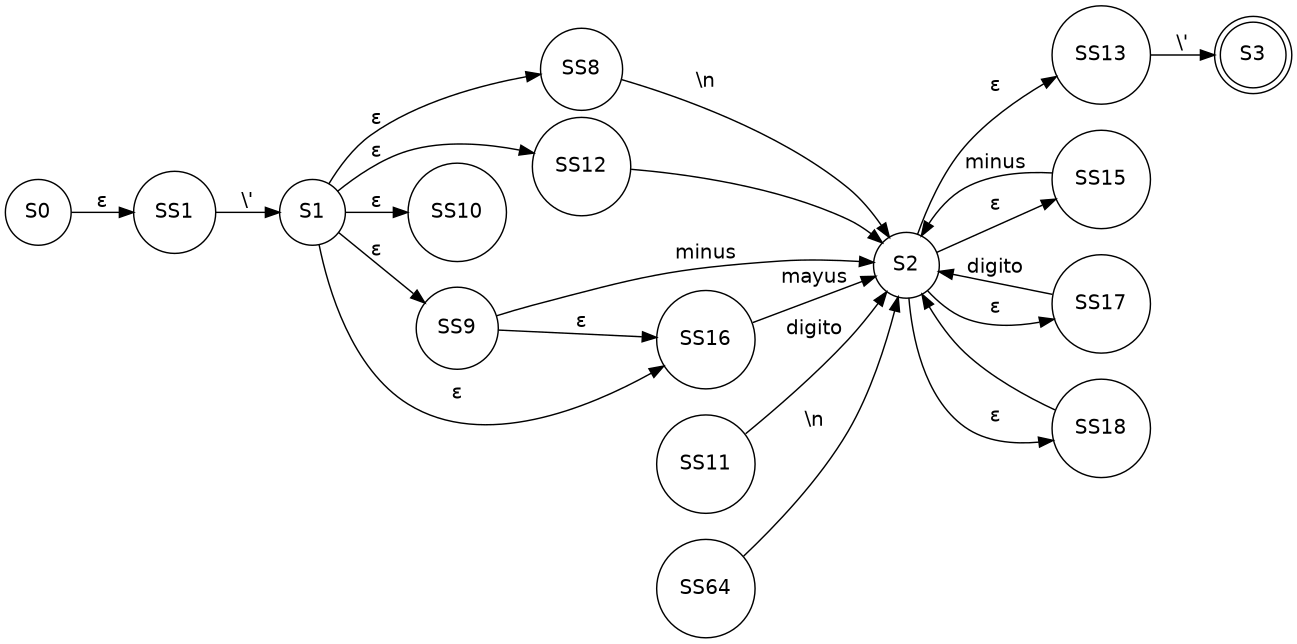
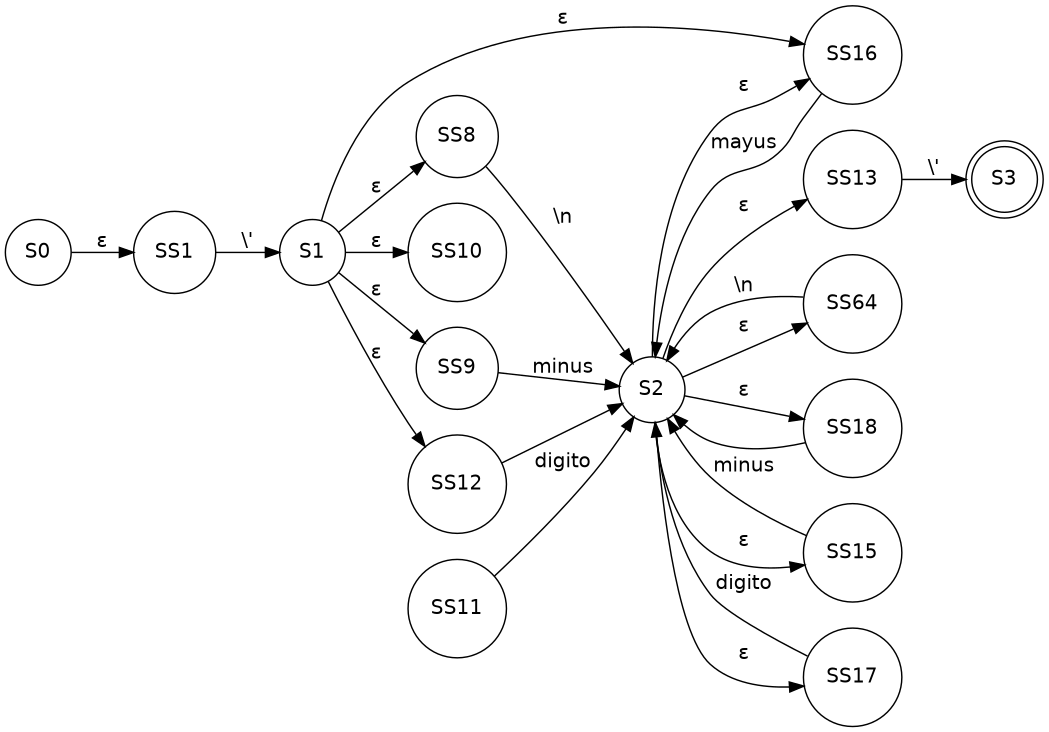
(570, 333) -> (678, 192)
none -> (738, 353)
